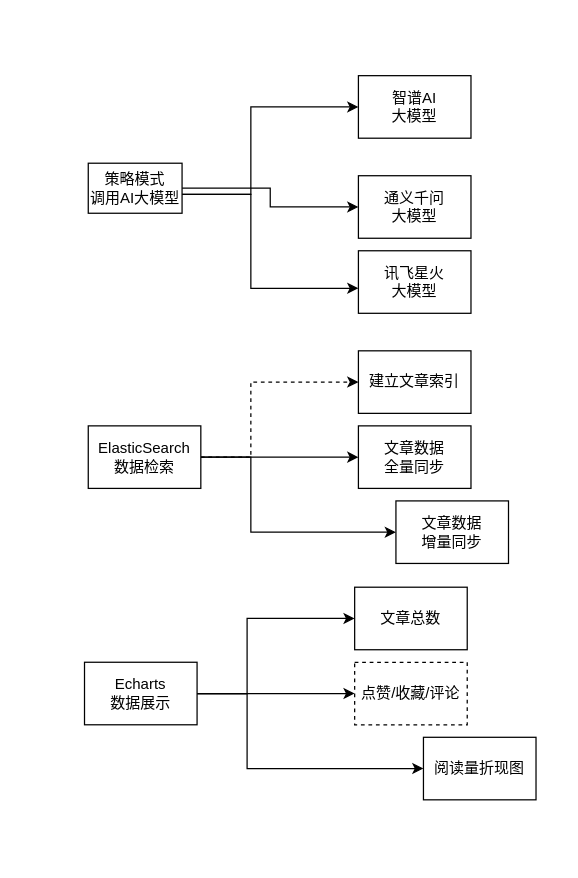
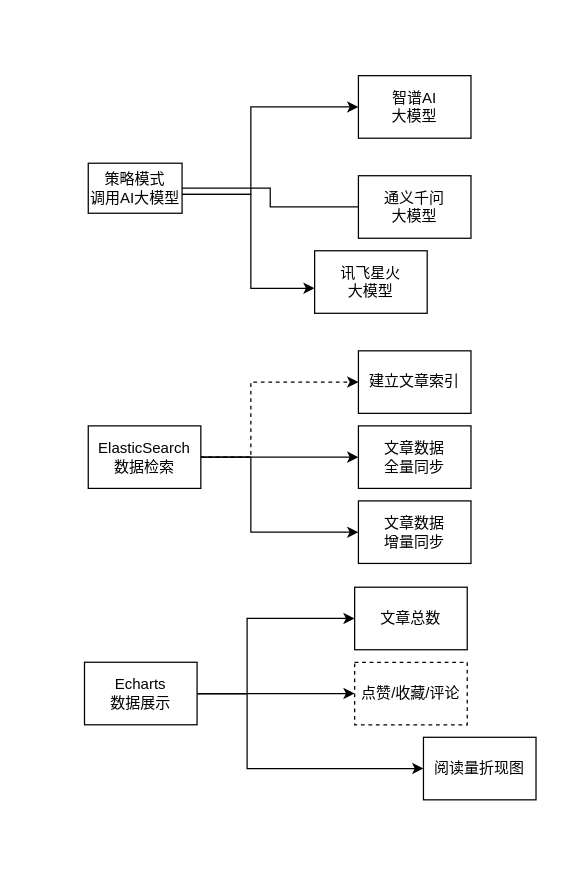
(348, 207) -> (351, 207)
(414, 282) -> (371, 282)
(452, 532) -> (414, 532)
